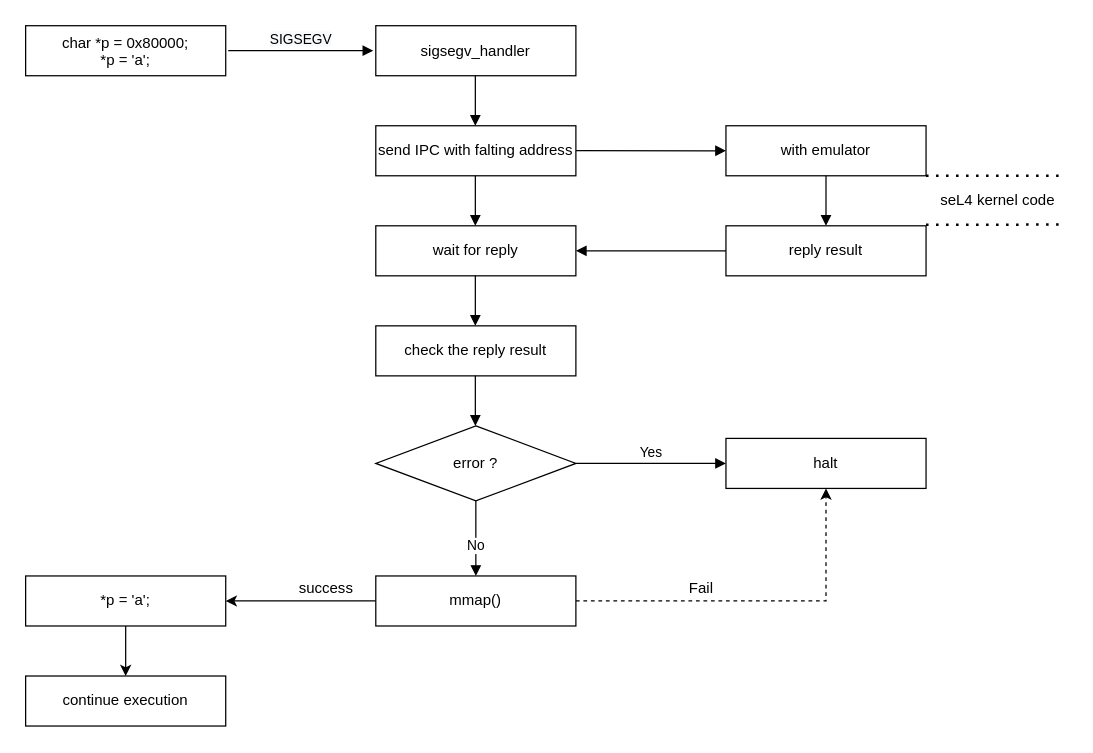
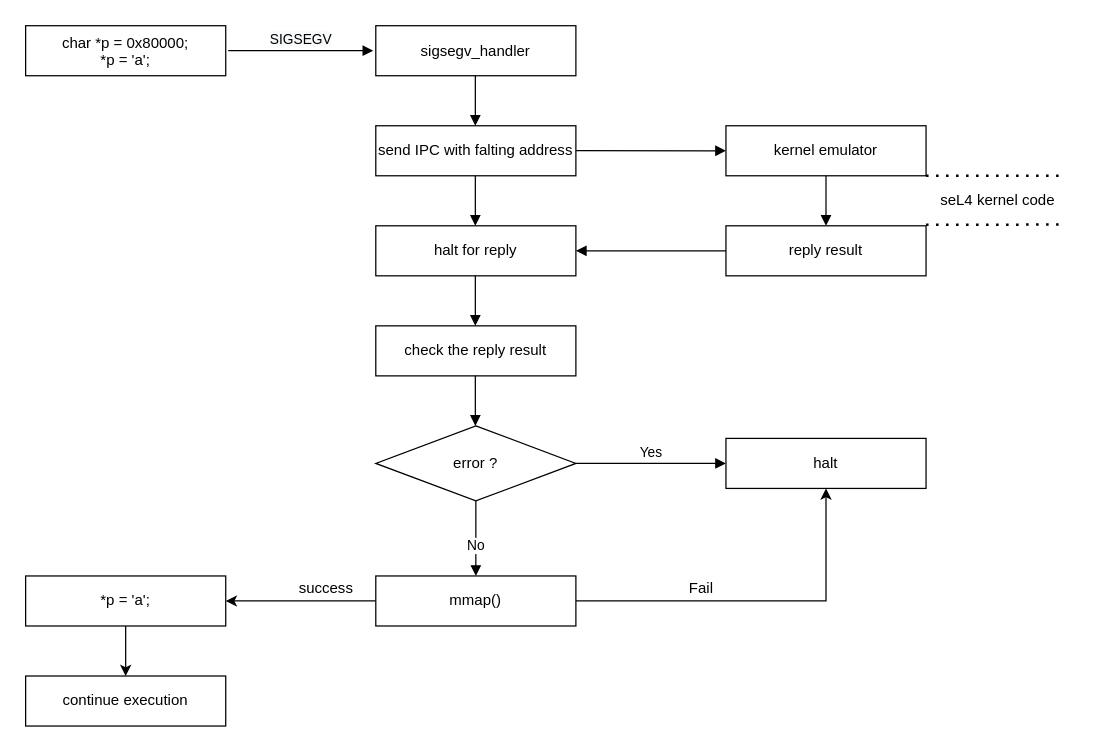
(826, 151) -> (826, 151)
(476, 251) -> (476, 251)
(753, 601) -> (753, 601)
